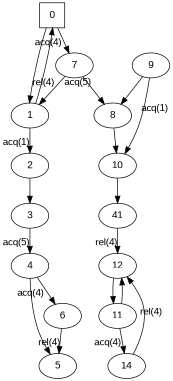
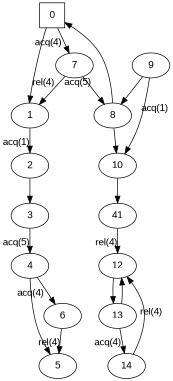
(45, 69) -> (103, 58)
(118, 316) -> (118, 316)
